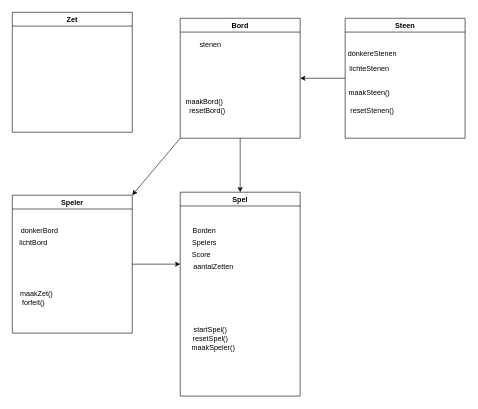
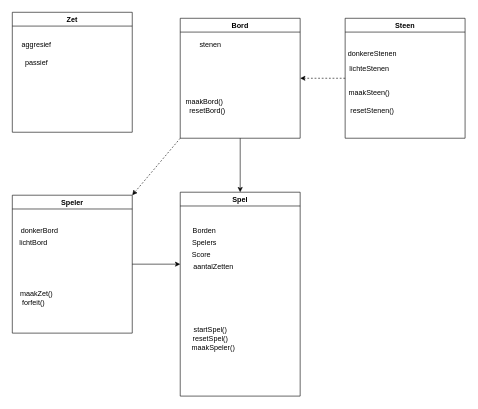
none -> (36, 45)
none -> (36, 63)
(324, 78) -> (324, 78)
(158, 165) -> (158, 165)
